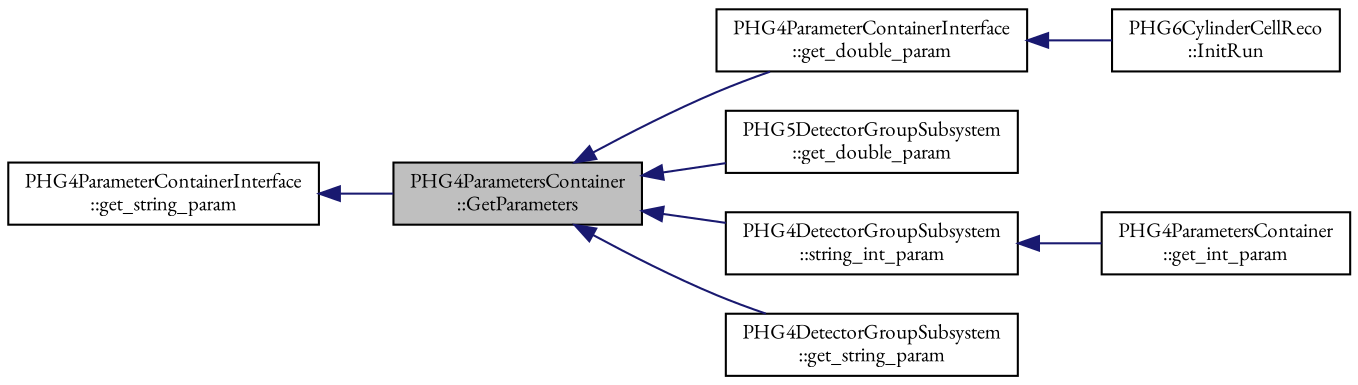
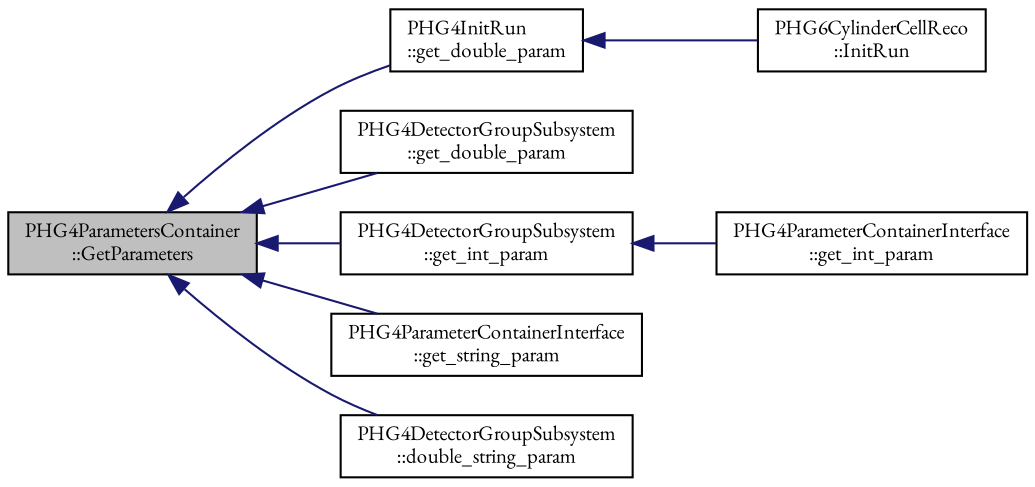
(872, 40) -> (487, 40)
(872, 142) -> (487, 142)
(367, 194) -> (320, 297)
(872, 243) -> (487, 243)
(1226, 243) -> (872, 243)
(872, 345) -> (487, 446)
